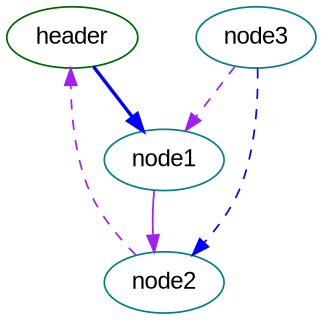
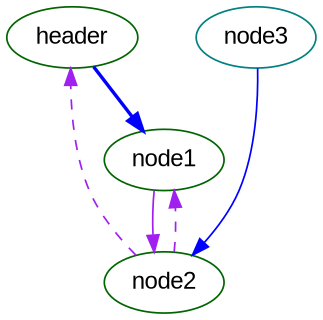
(216, 92) -> (176, 230)
(164, 160) -> (164, 160)
(249, 161) -> (249, 161)
(164, 282) -> (164, 282)
